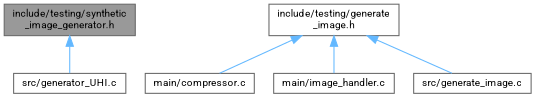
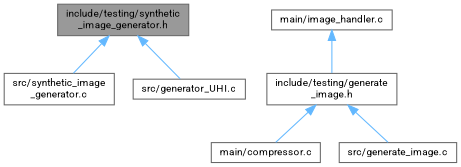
(334, 60) -> (332, 57)
none -> (59, 89)
